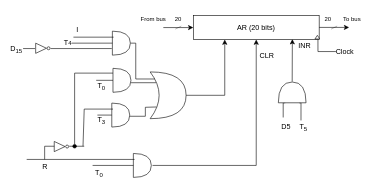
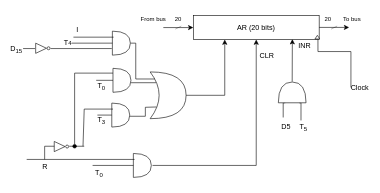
(345, 51) -> (360, 87)
